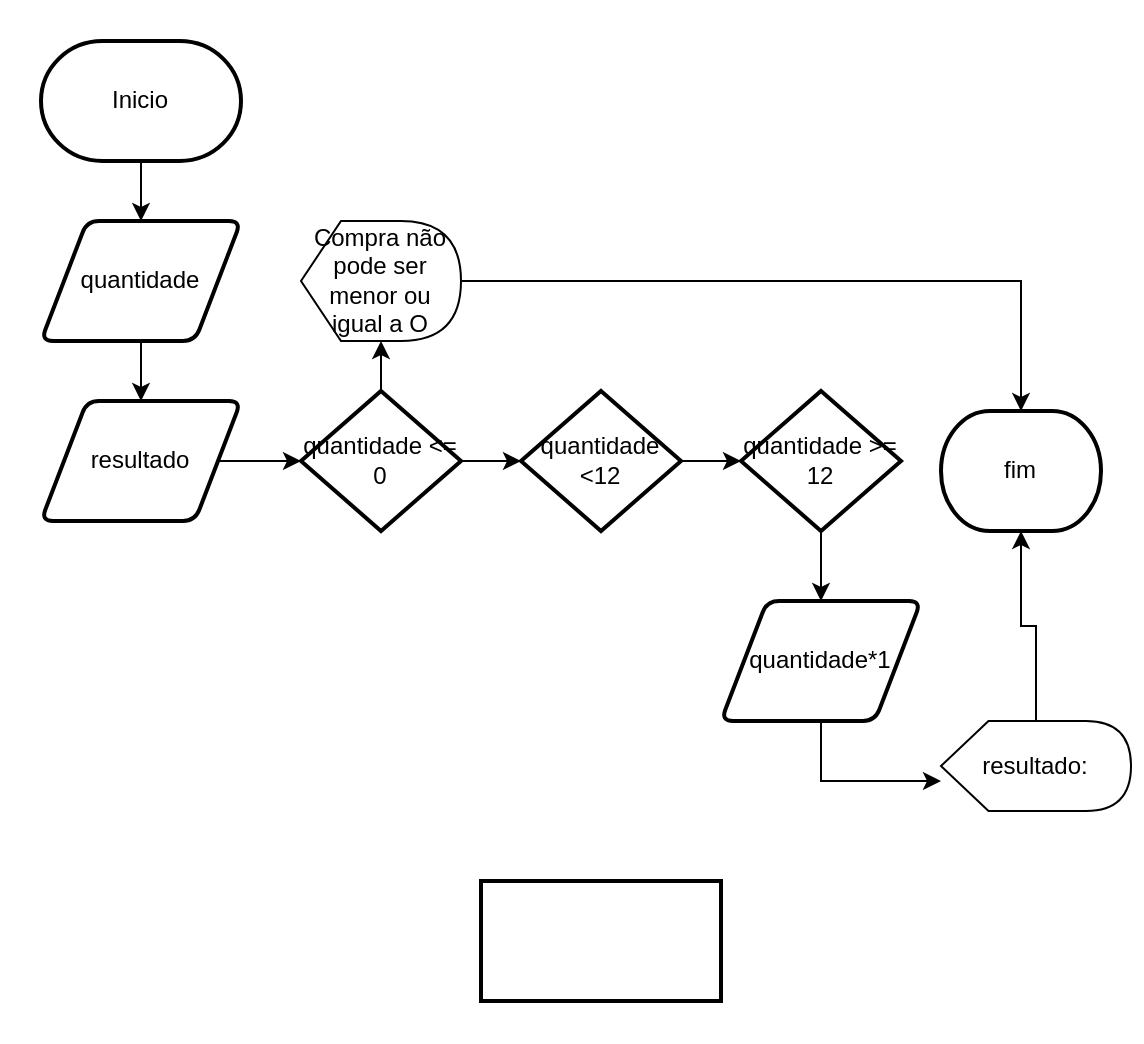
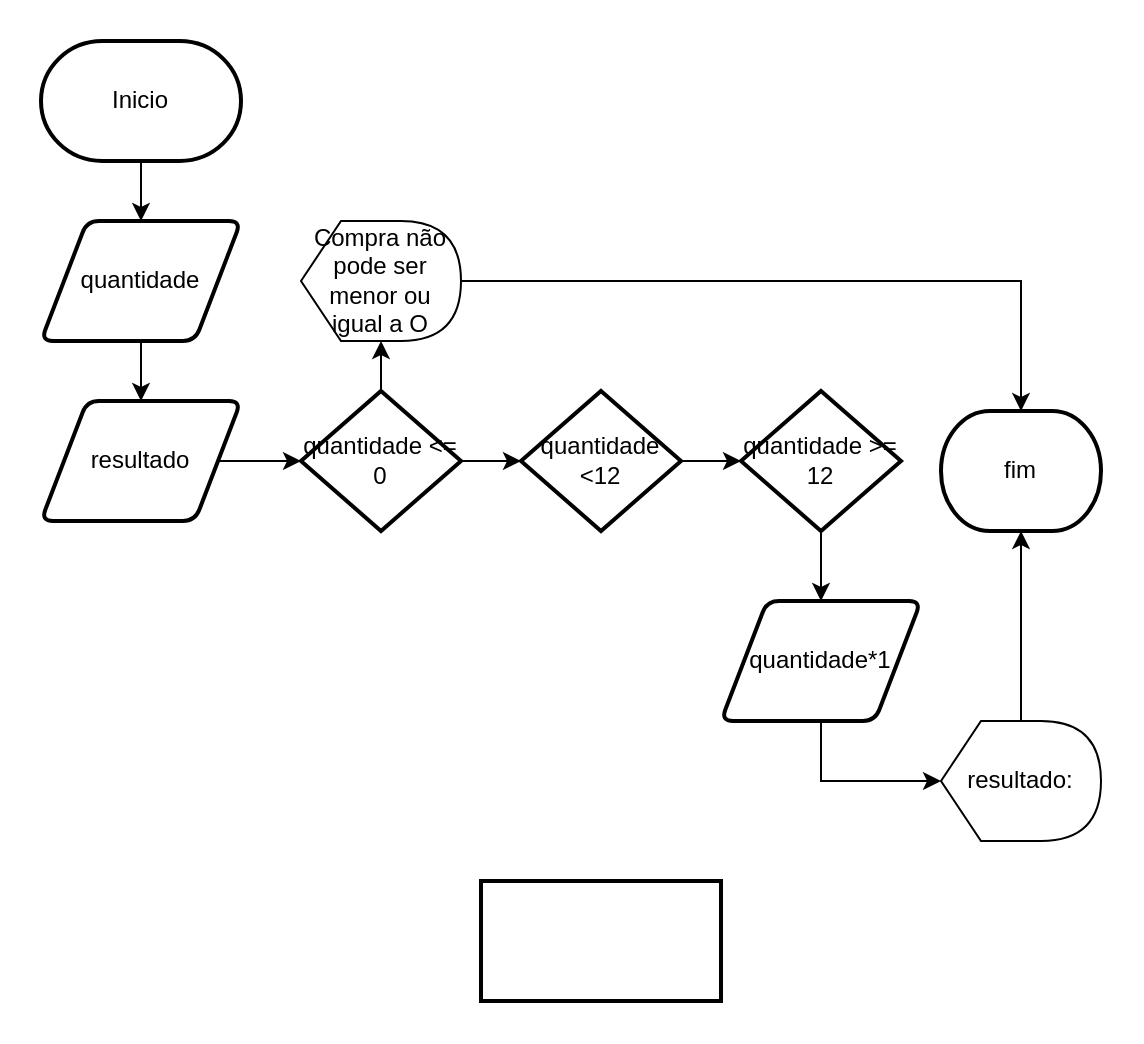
(1036, 766) -> (1021, 781)
